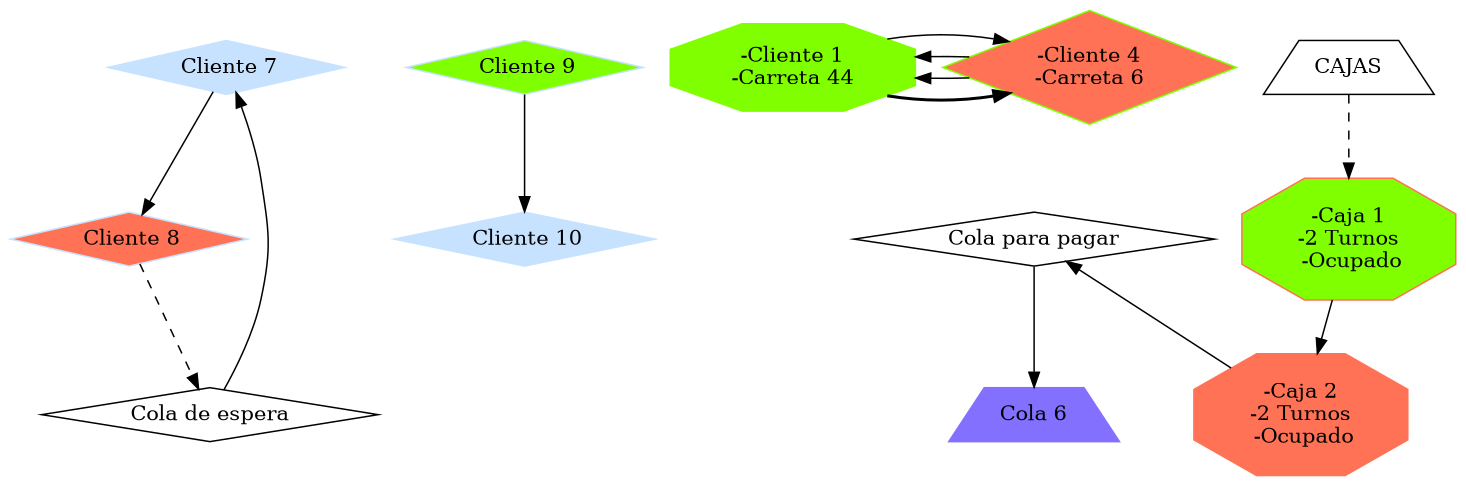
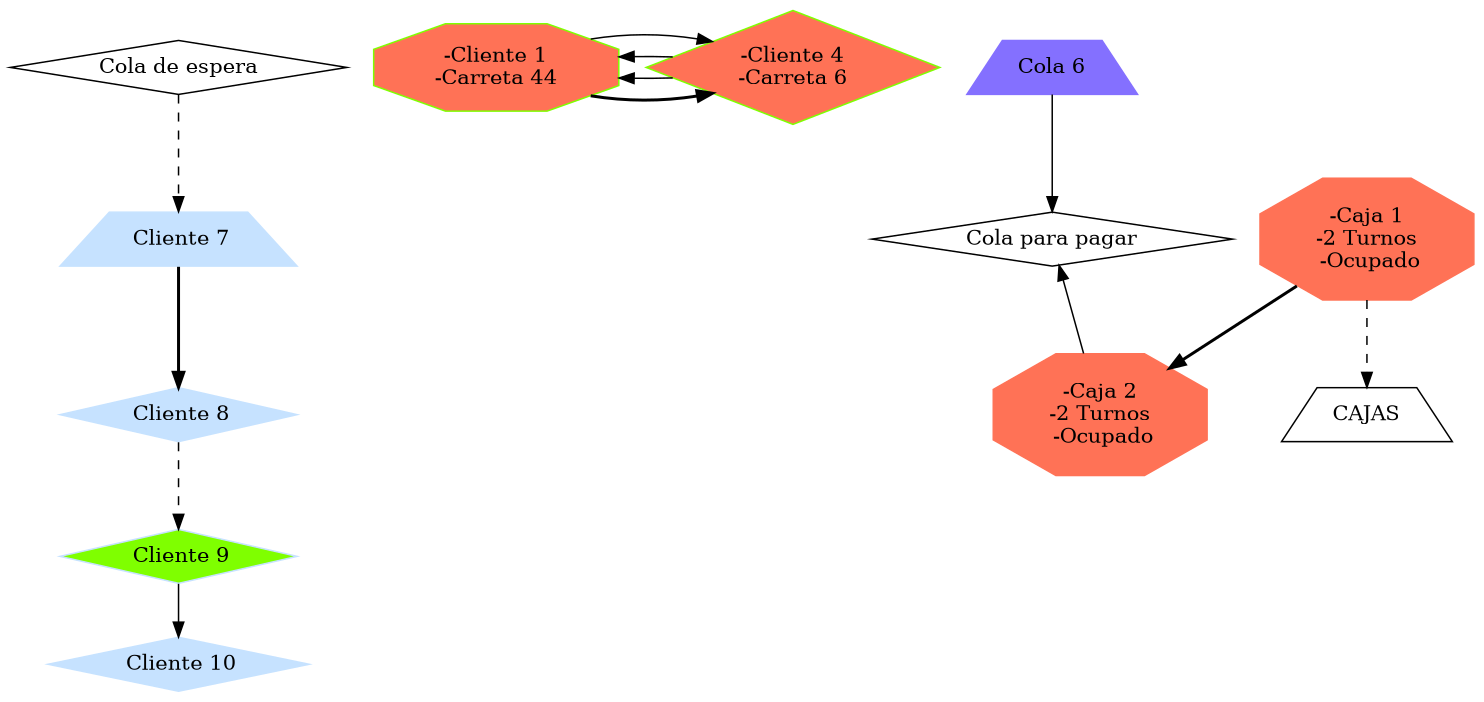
(226, 67) -> (179, 239)
(793, 67) -> (496, 67)
(1349, 129) -> (1367, 336)
(182, 147) -> (179, 319)
(129, 239) -> (179, 415)
(1349, 239) -> (1367, 239)
(268, 251) -> (179, 146)
(1034, 319) -> (1052, 146)
(166, 320) -> (179, 478)
(1327, 320) -> (1240, 323)
